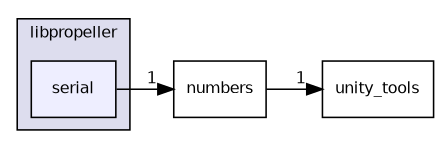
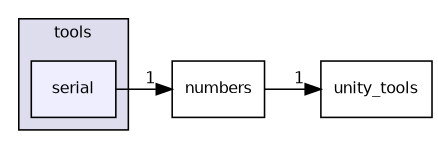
(74, 34) -> (74, 34)
